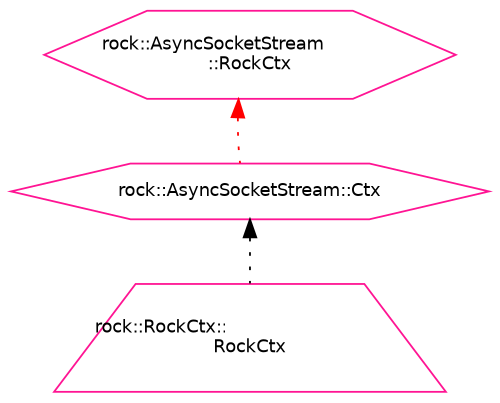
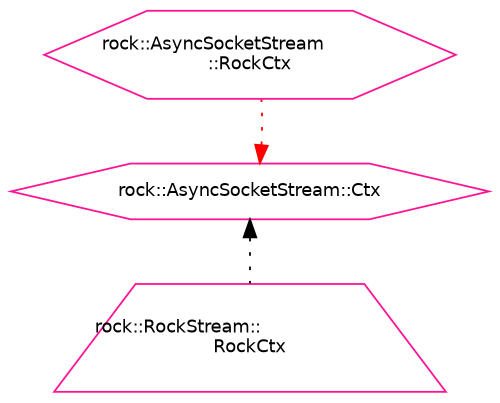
(238, 140) -> (262, 122)
(250, 338) -> (250, 338)
